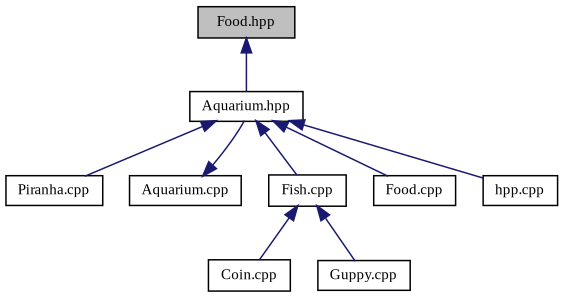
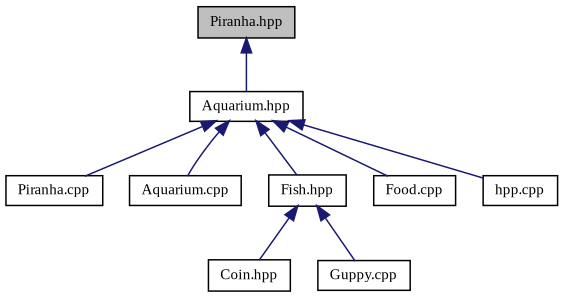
(246, 22) -> (246, 22)
(230, 144) -> (202, 153)
(307, 191) -> (307, 191)
(249, 275) -> (249, 275)
